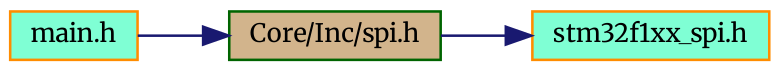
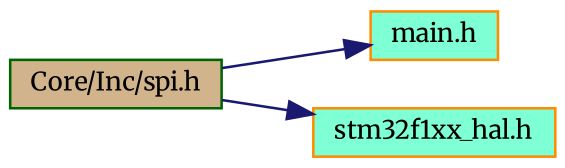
(170, 36) -> (283, 59)
(651, 36) -> (434, 132)
